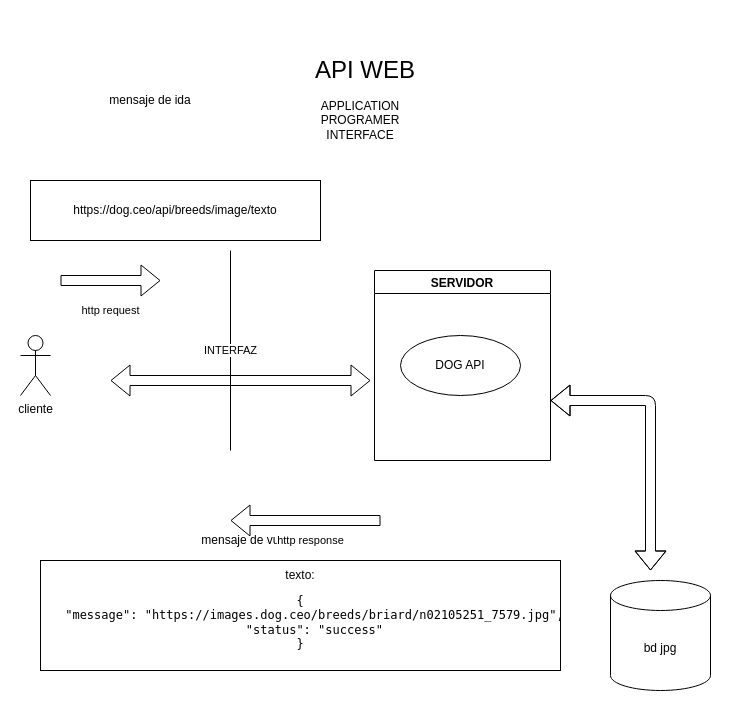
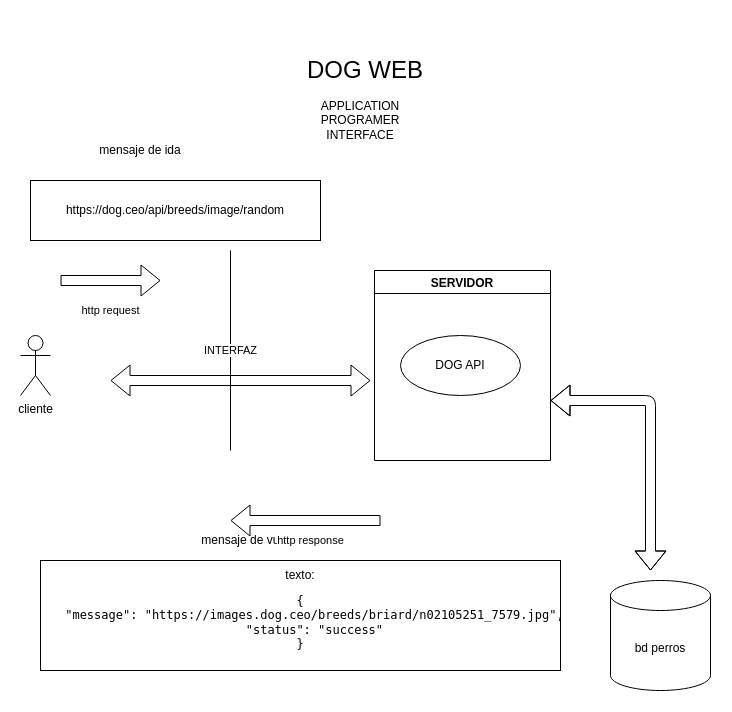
(366, 71) -> (366, 71)
(151, 101) -> (141, 151)
(176, 211) -> (176, 211)
(661, 649) -> (661, 649)
